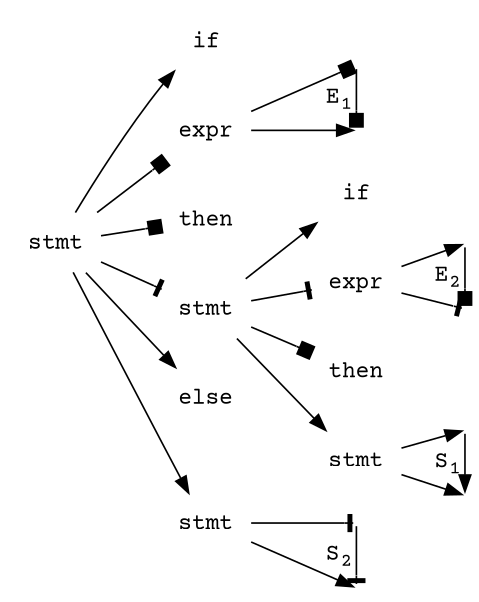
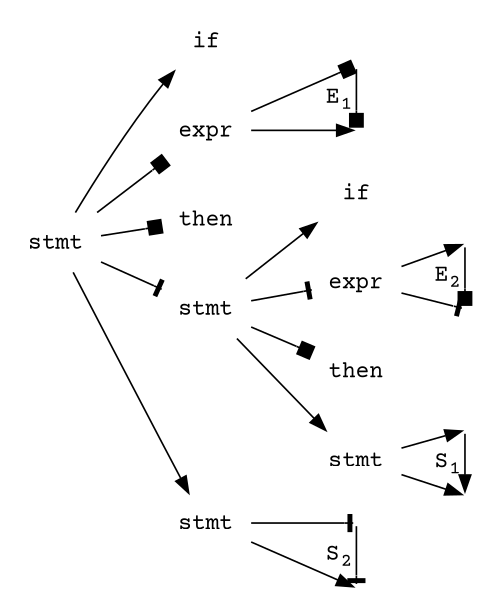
(206, 398) -> none
